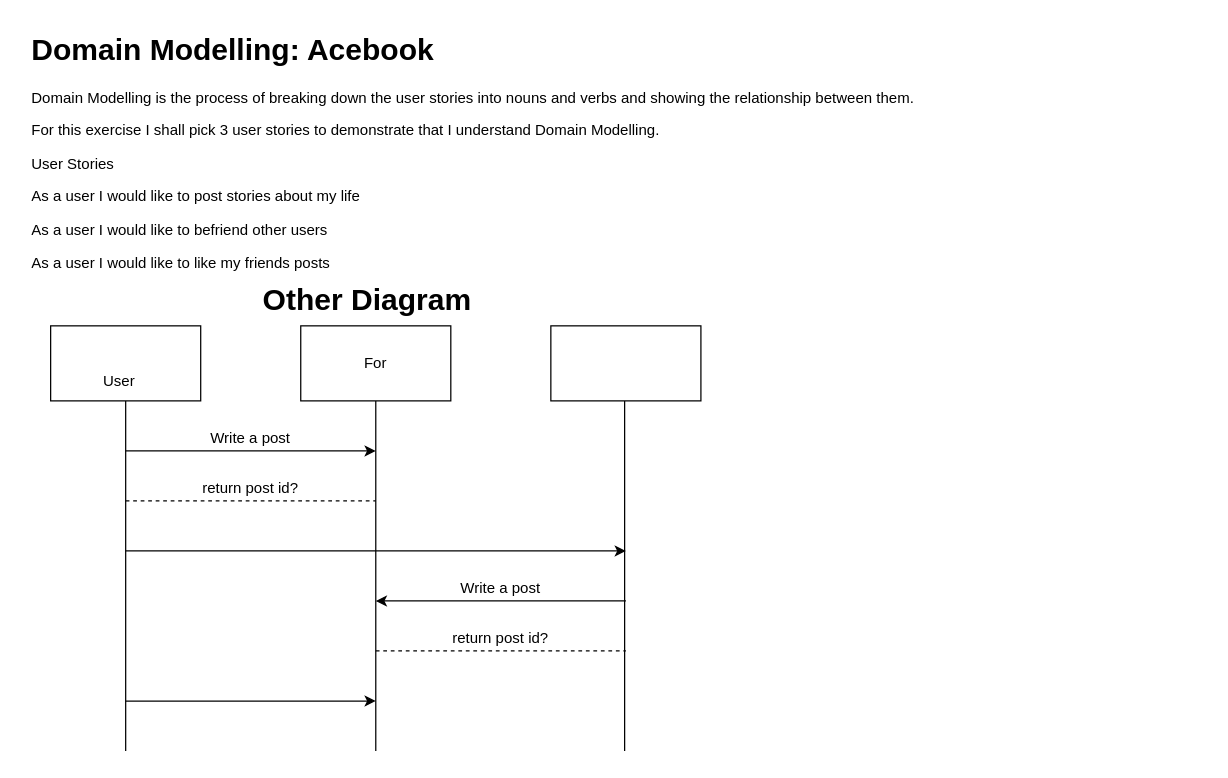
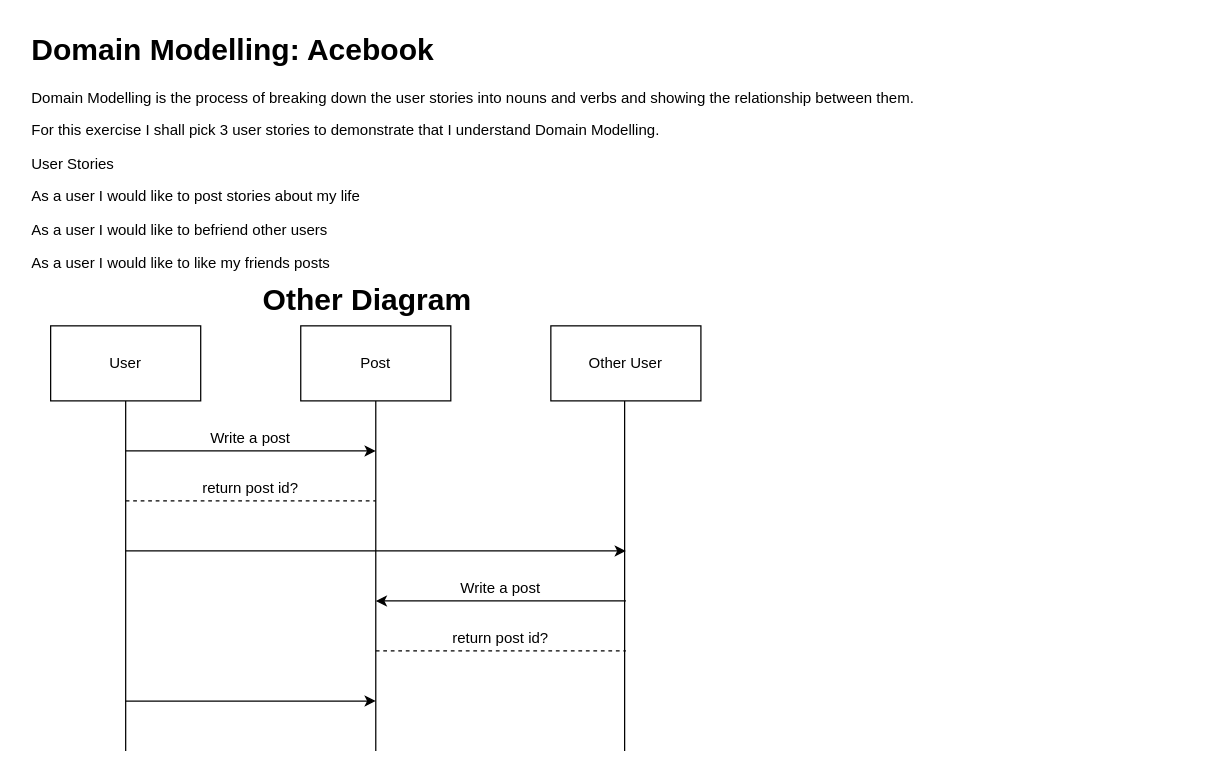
(376, 363) -> (376, 363)
none -> (626, 363)
(119, 382) -> (126, 363)
